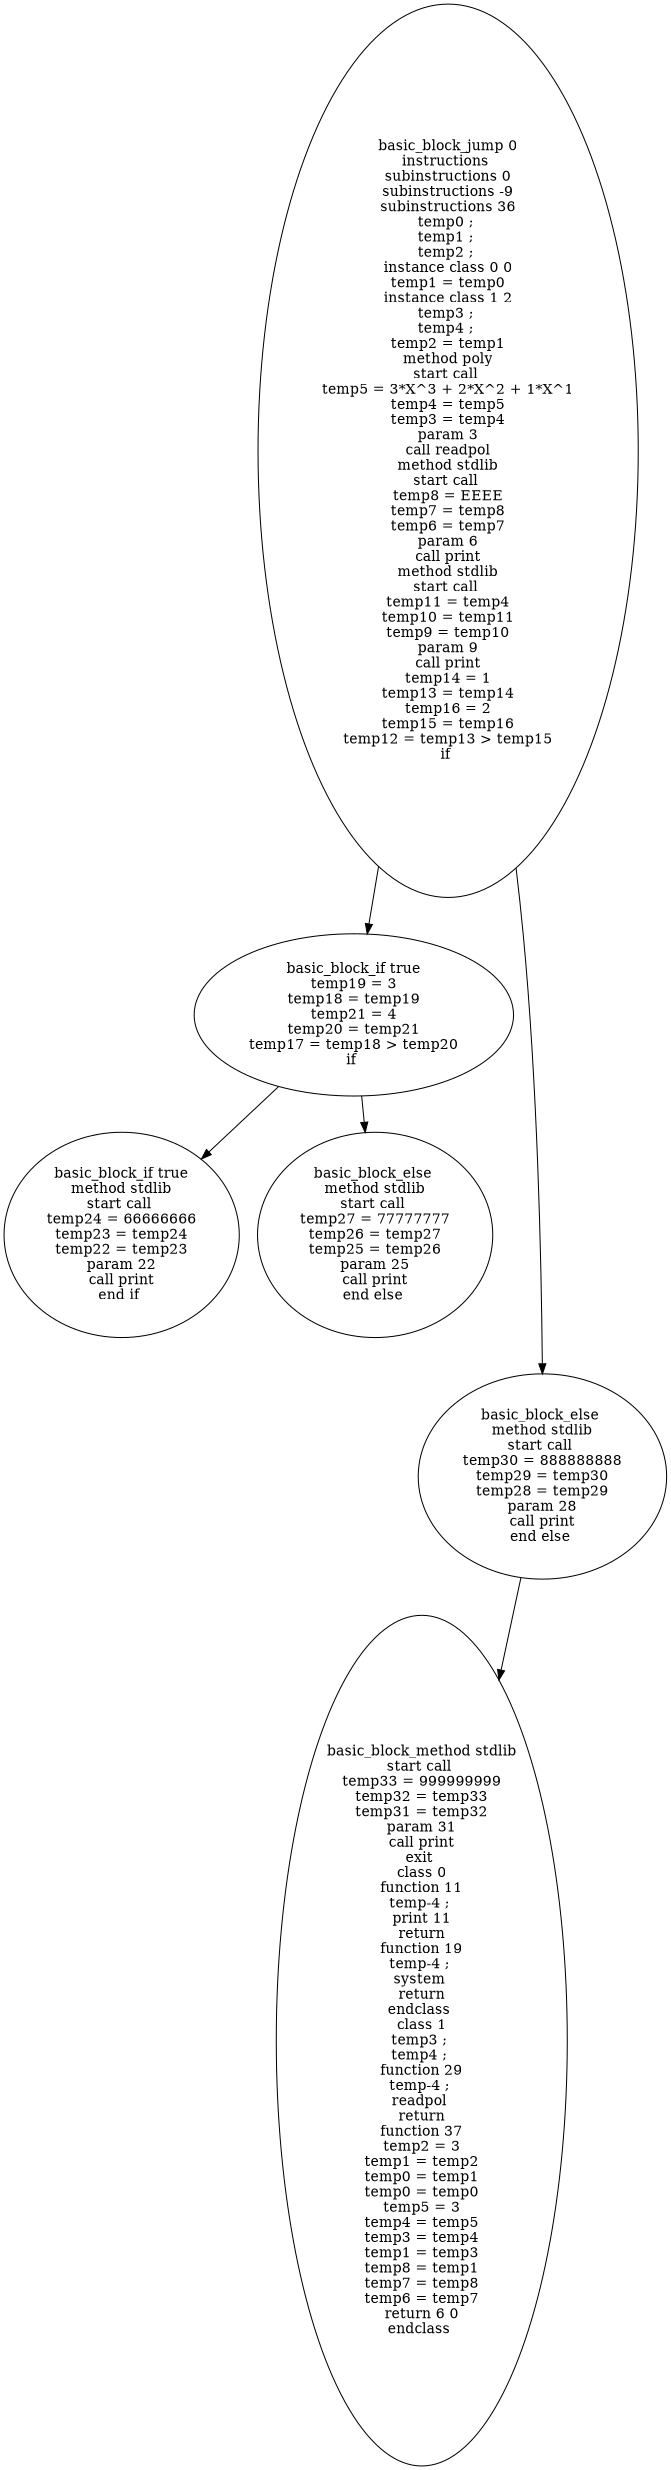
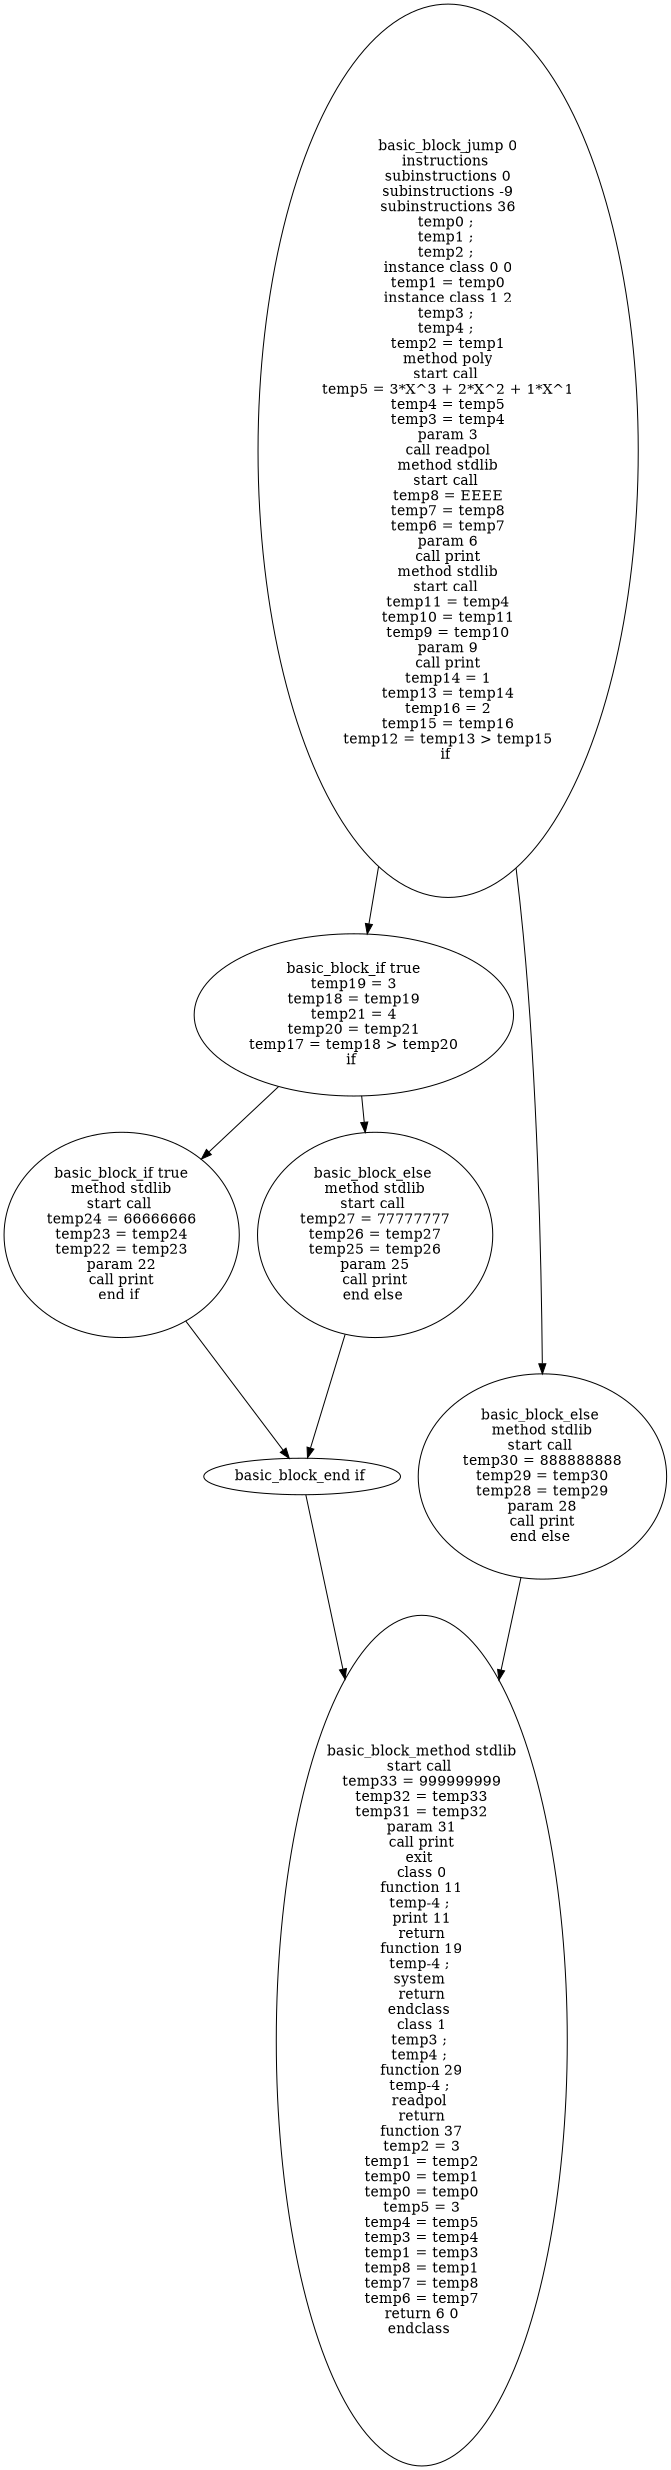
none -> (302, 1476)
